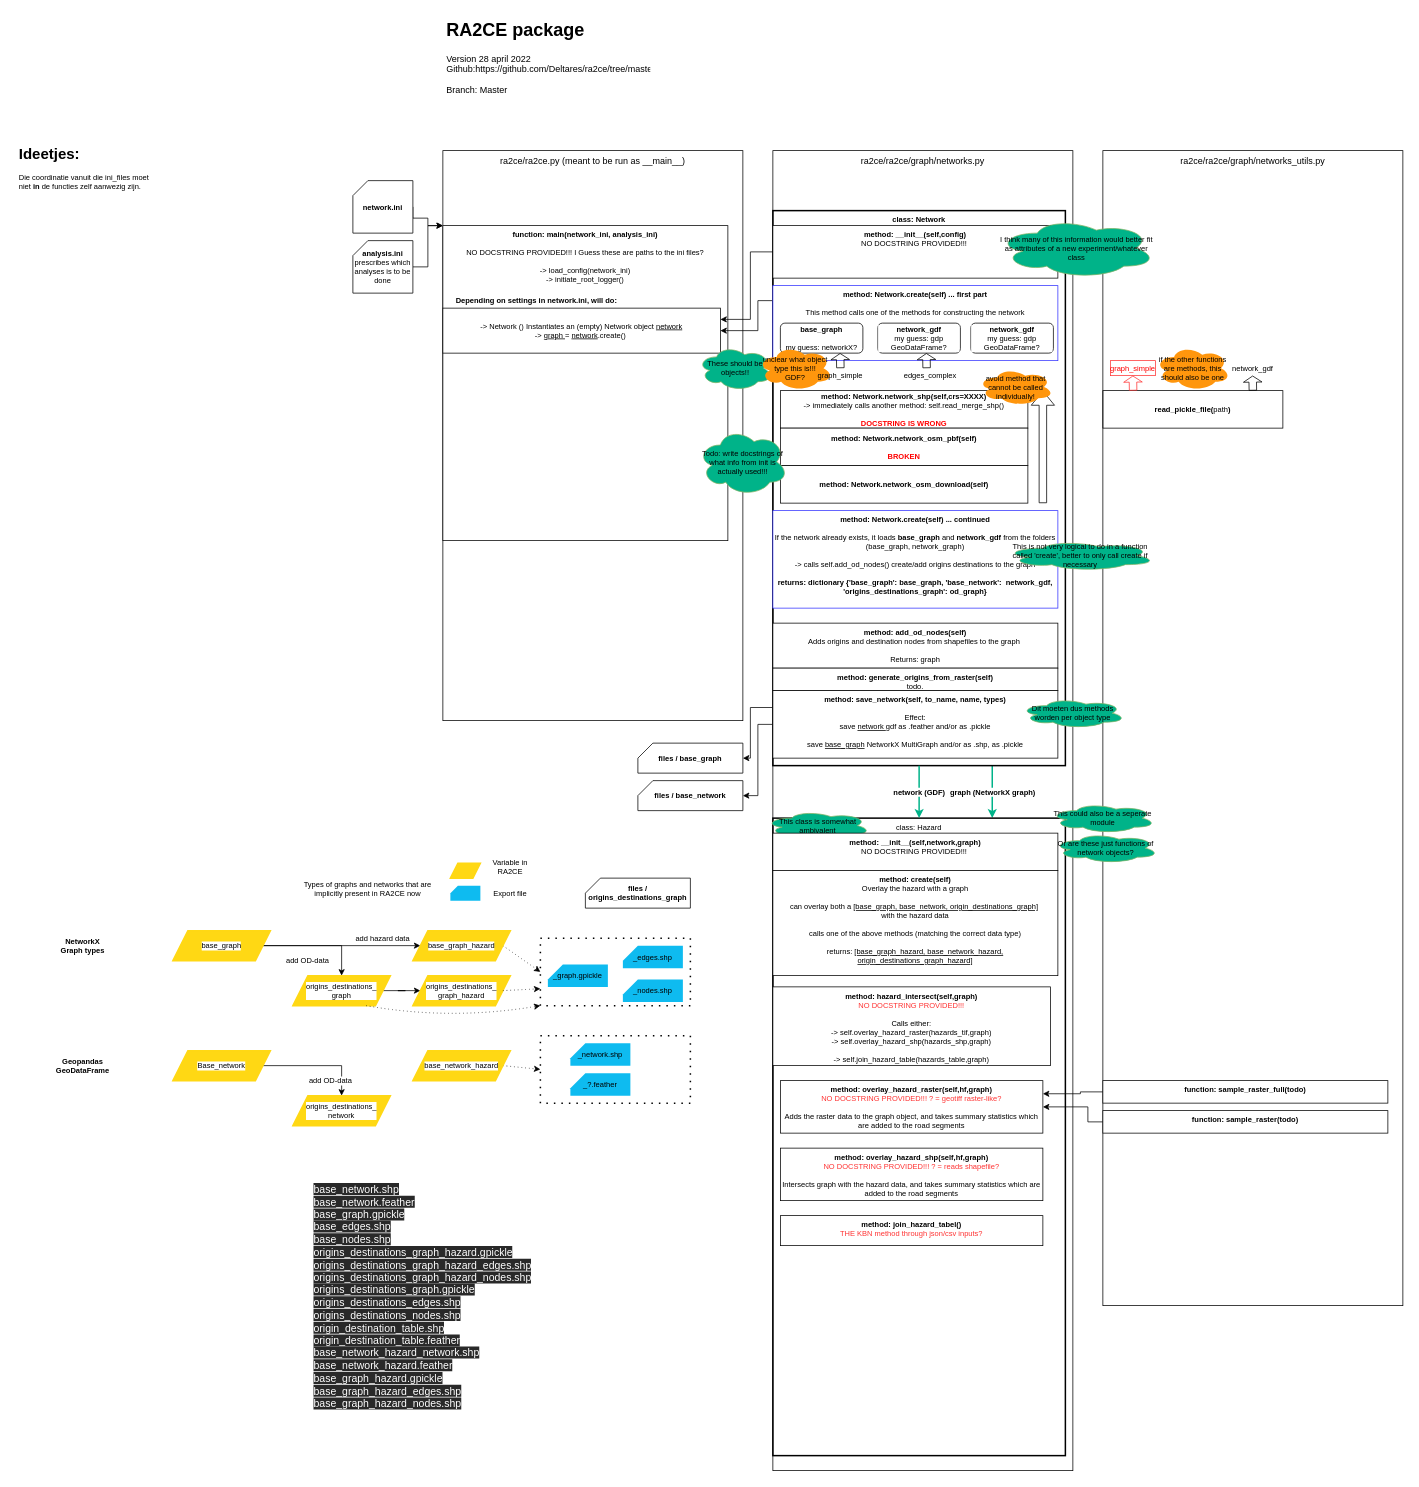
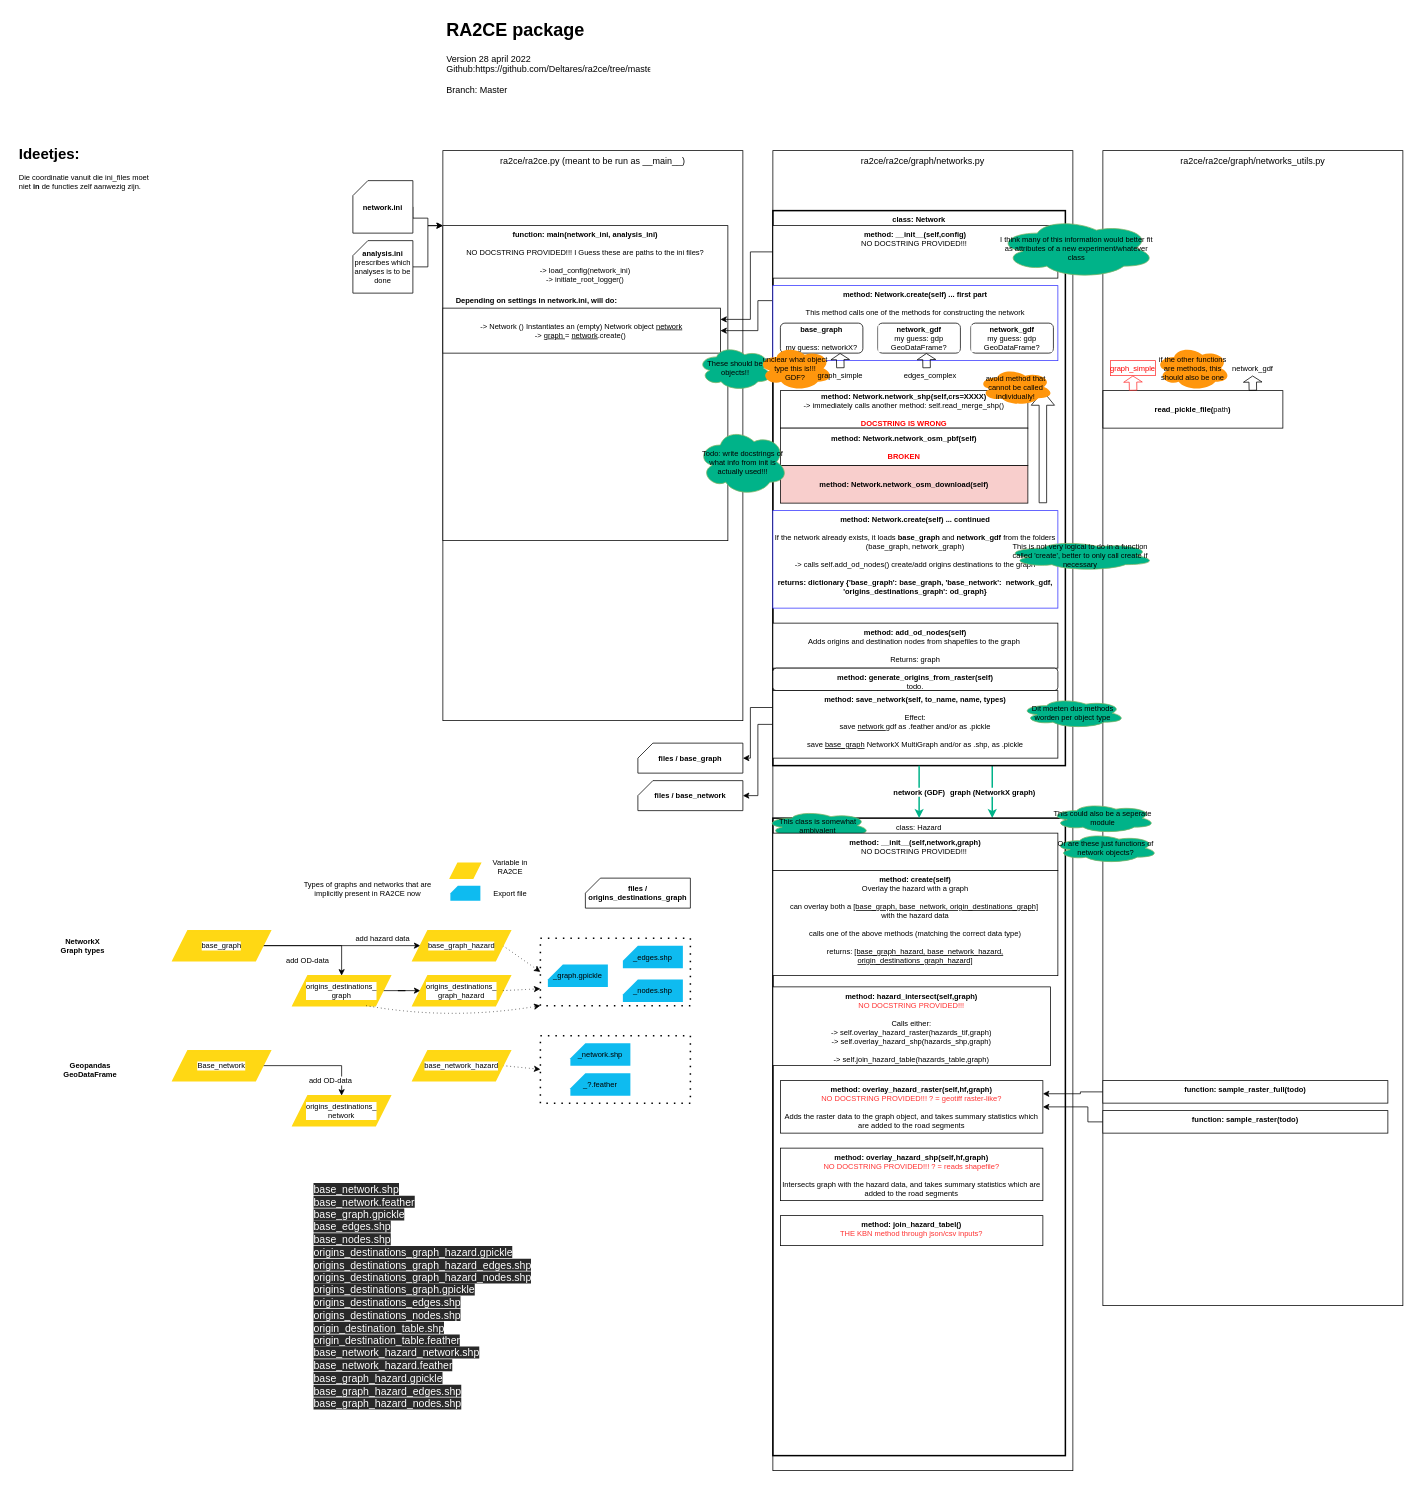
(904, 484) -> (904, 484)
(915, 679) -> (915, 679)
(83, 1065) -> (90, 1069)
